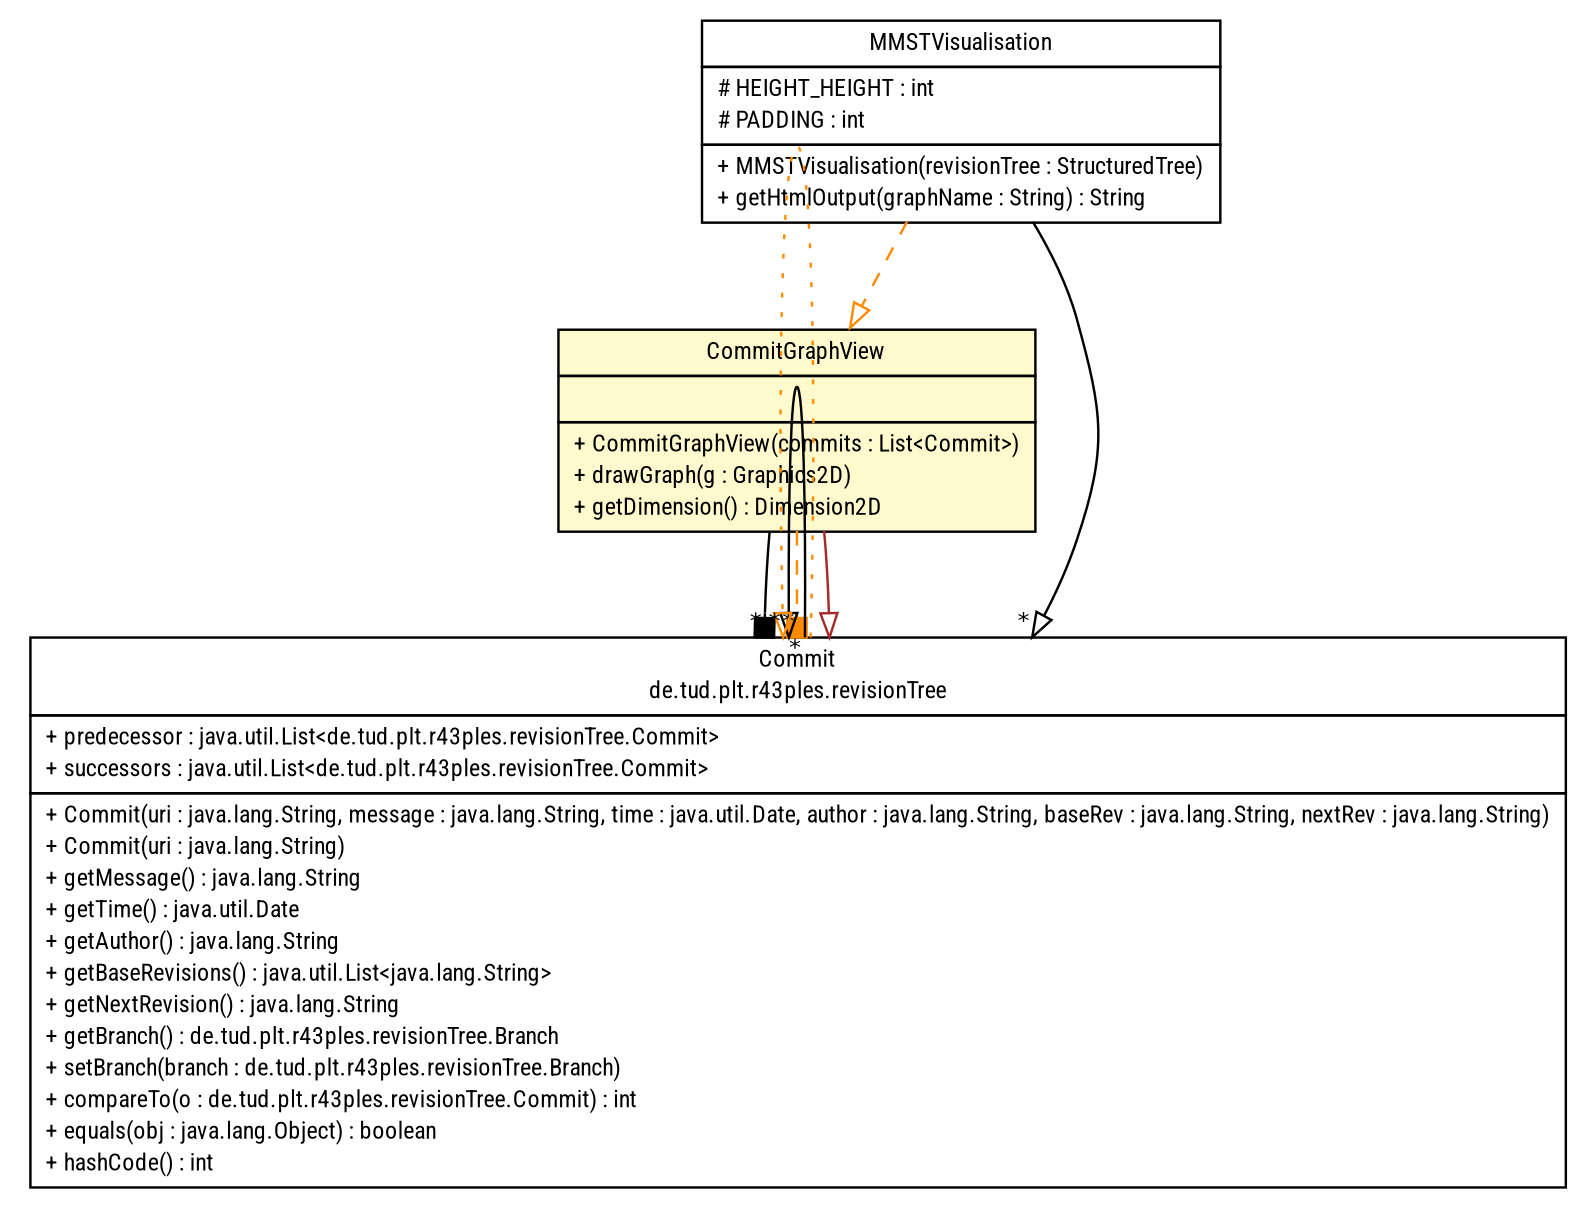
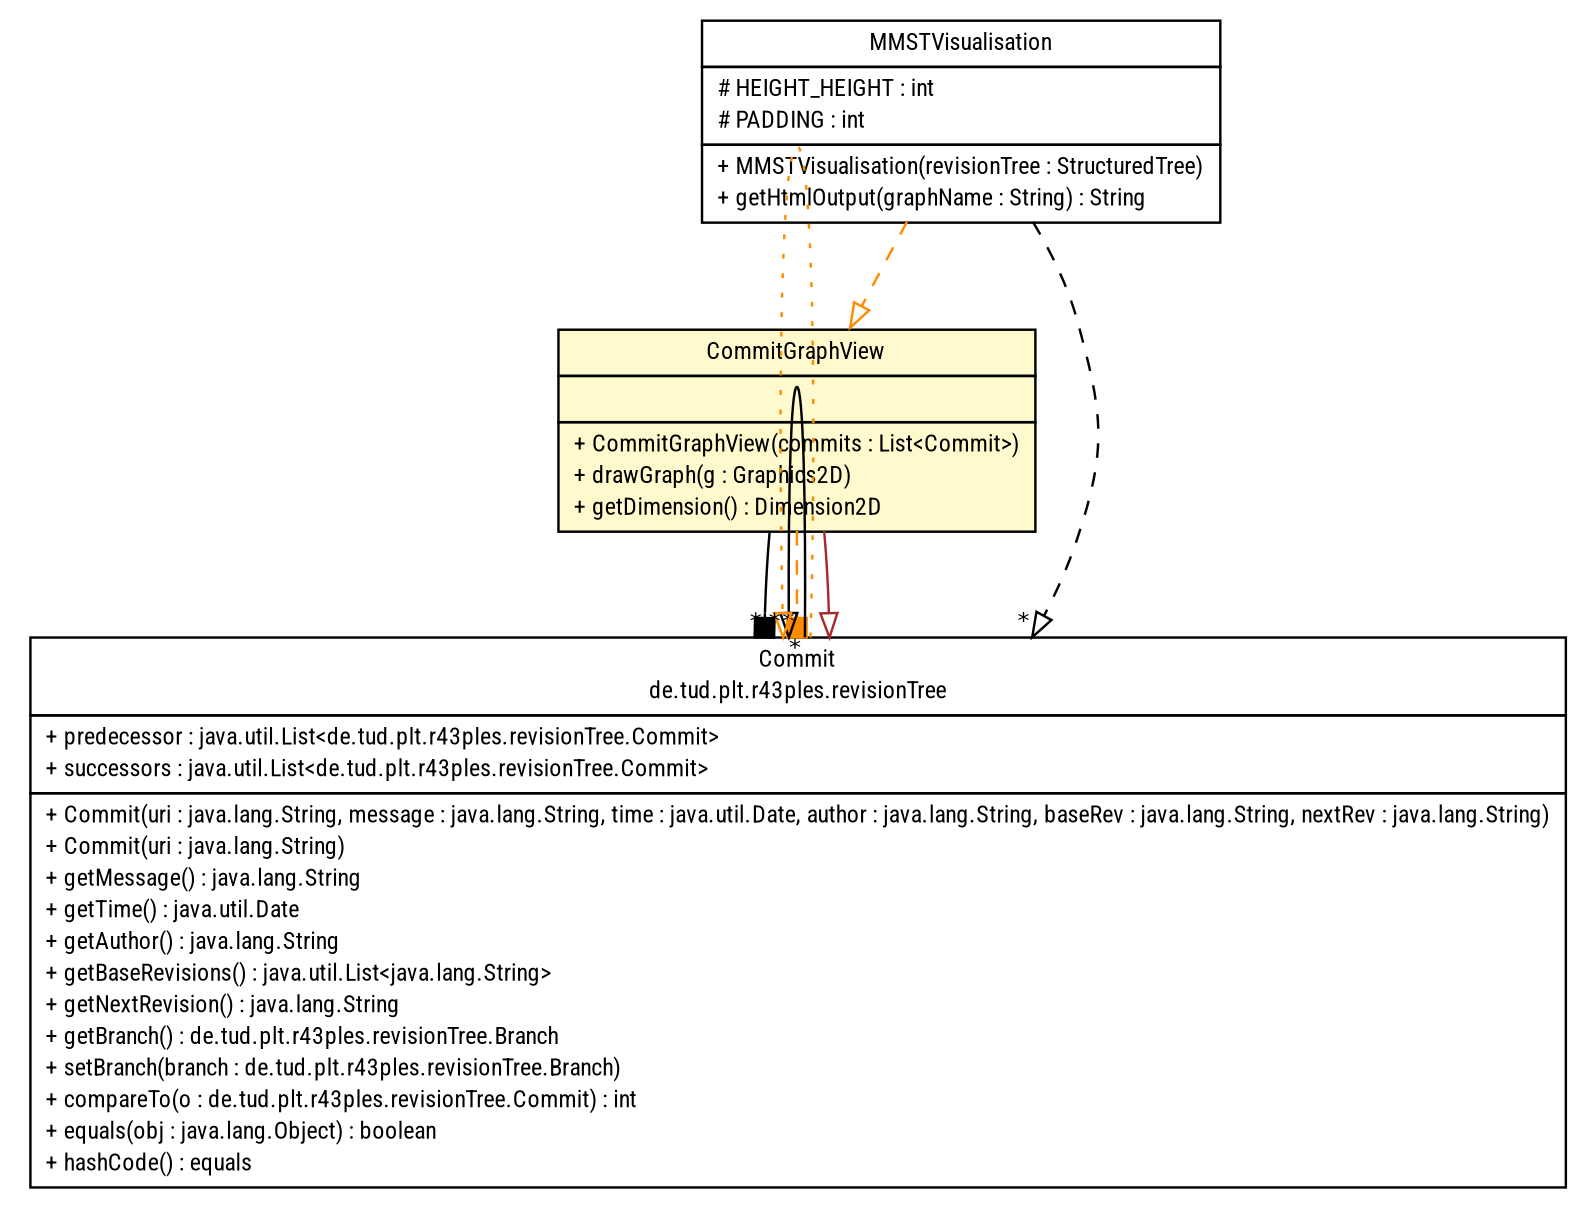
(1097, 418) -> (1097, 418)
(130, 1163) -> (150, 1163)
